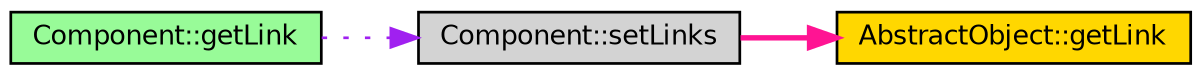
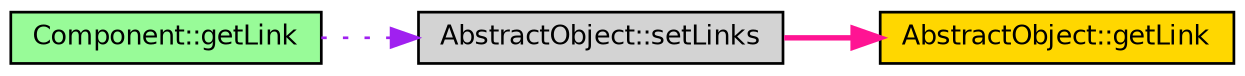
(579, 38) -> (601, 38)
